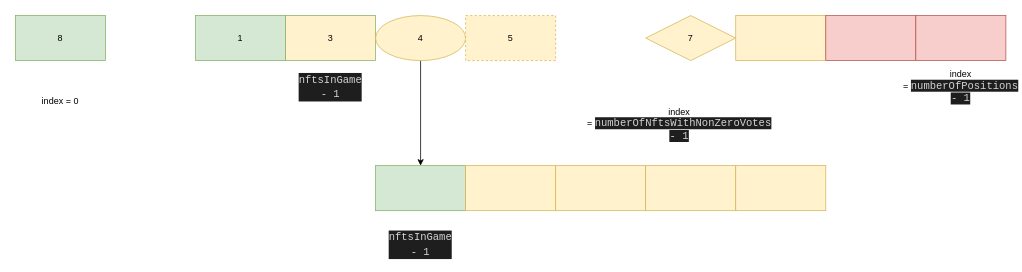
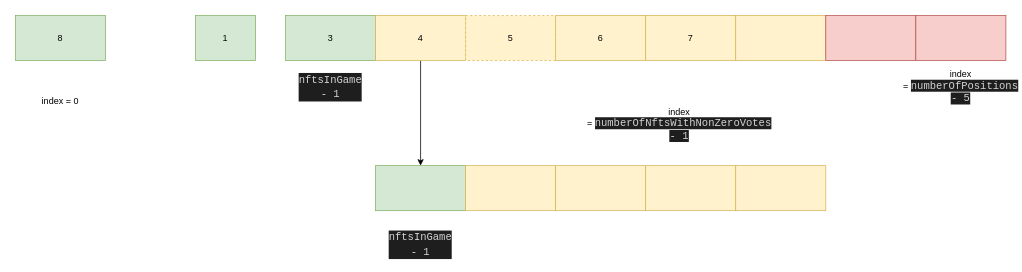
(240, 38) -> (225, 38)
(330, 38) -> (330, 38)
(420, 38) -> (420, 38)
none -> (600, 38)
(690, 38) -> (690, 38)
(960, 87) -> (960, 87)
